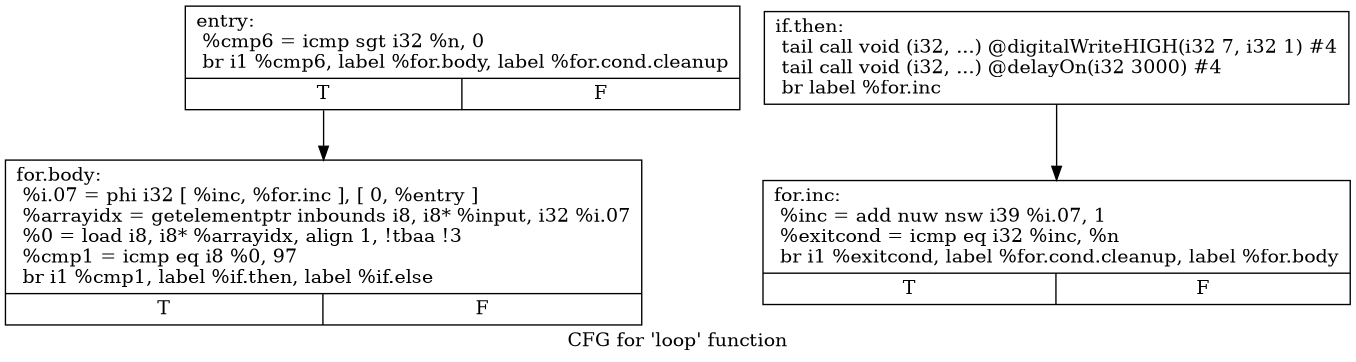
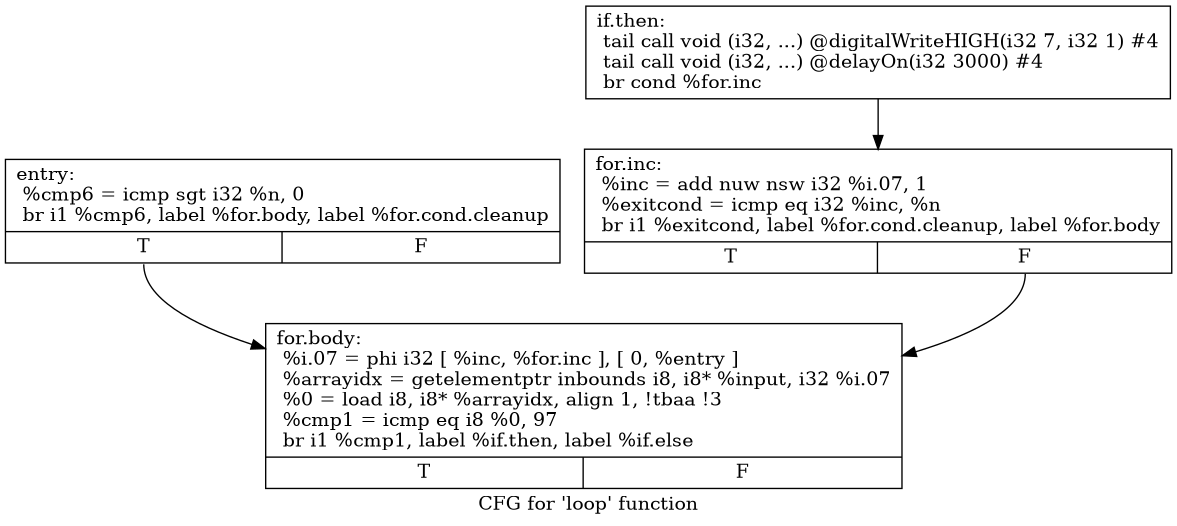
(858, 88) -> (679, 82)
(940, 216) -> (762, 185)
none -> (981, 326)
